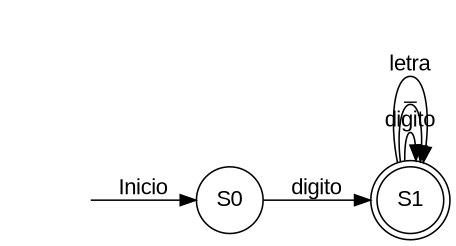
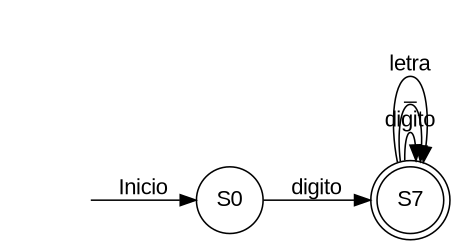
(410, 200) -> (410, 200)
